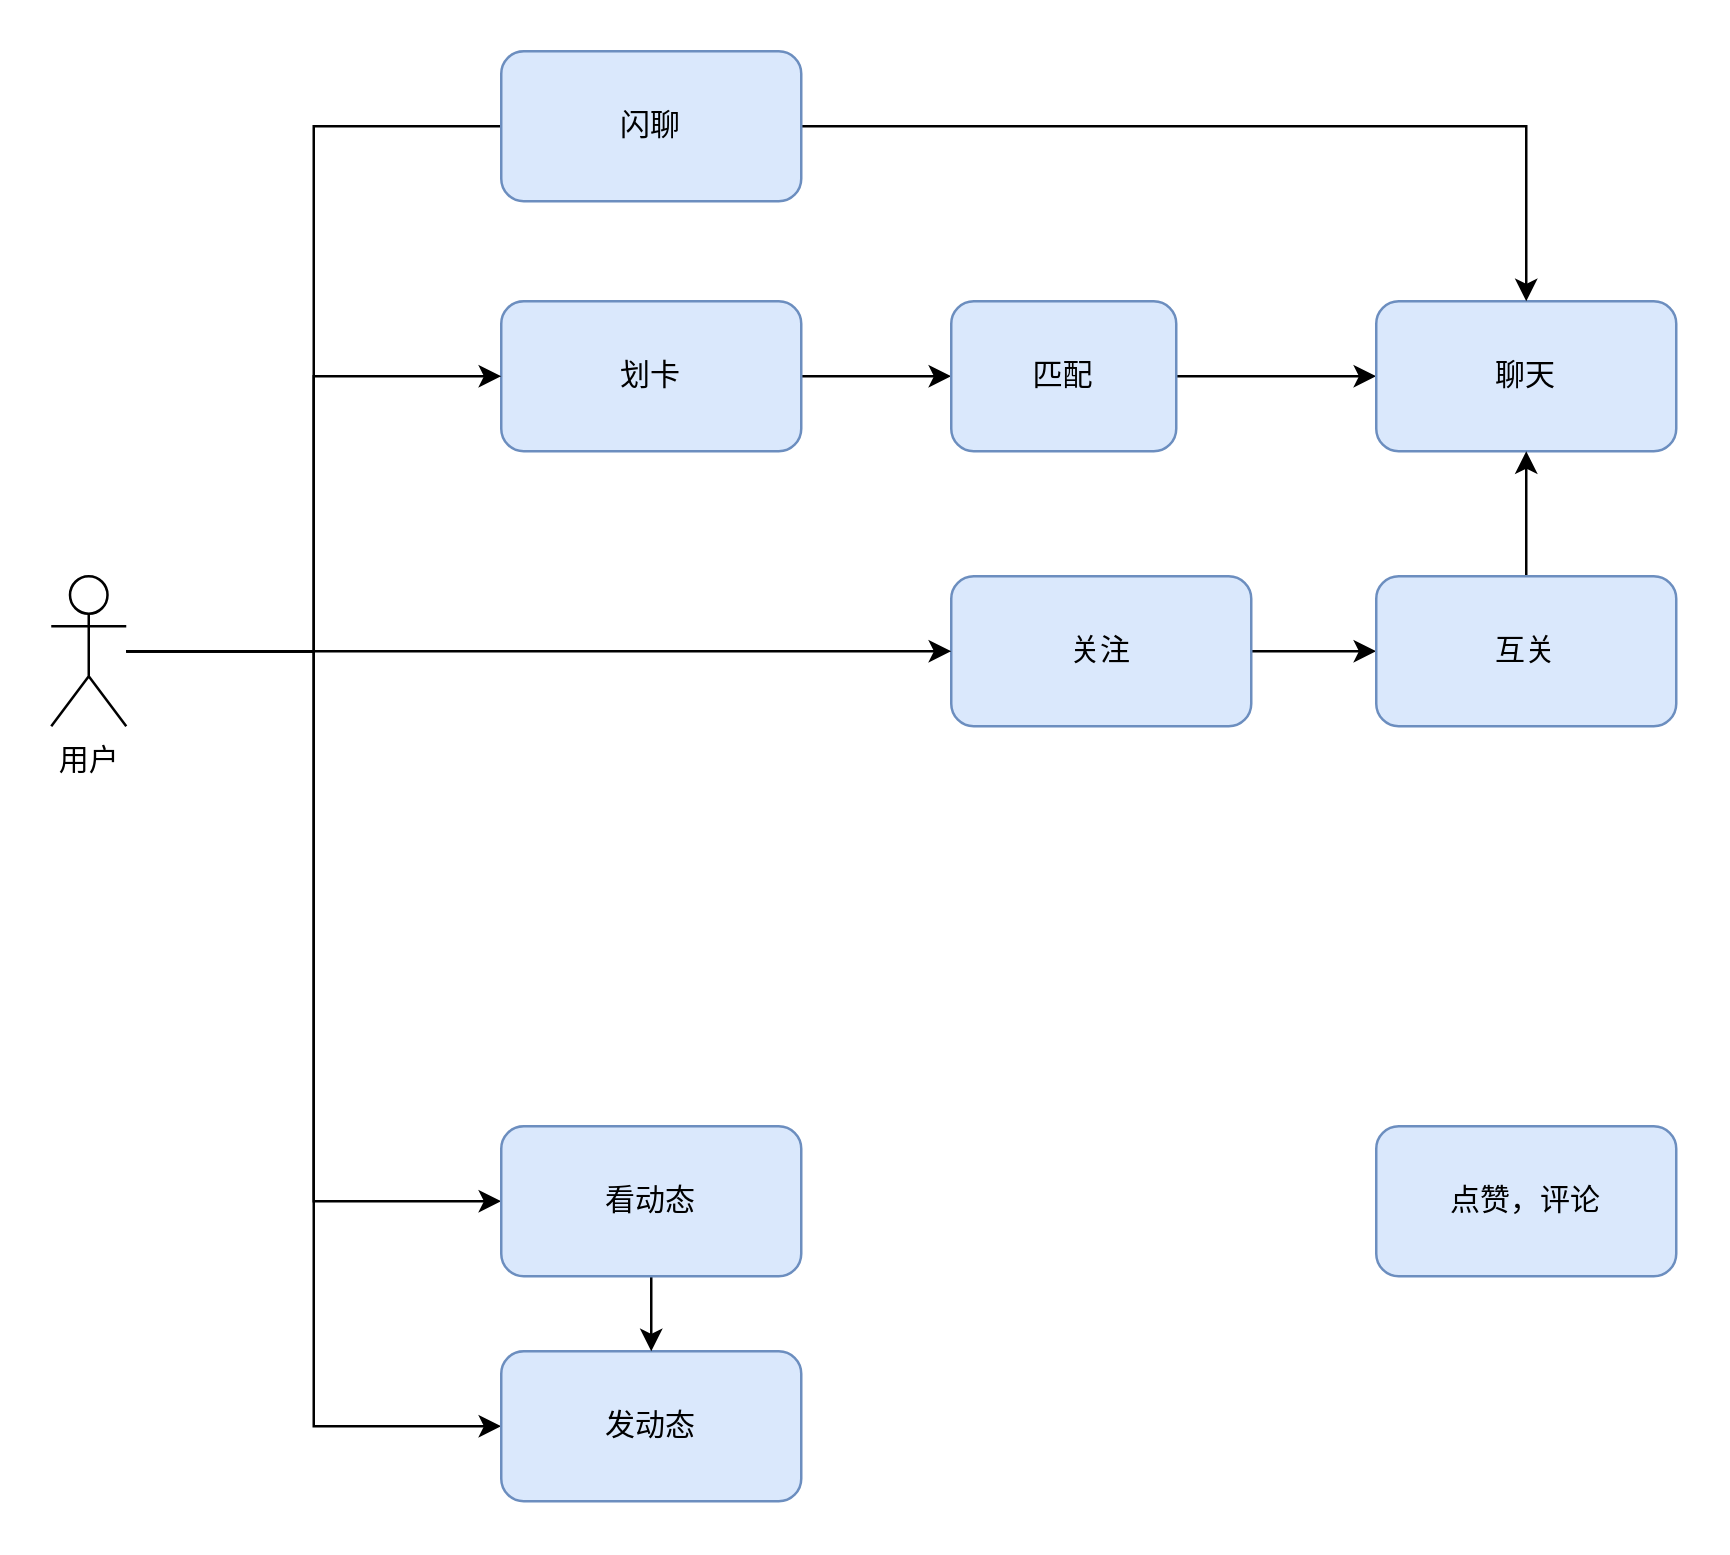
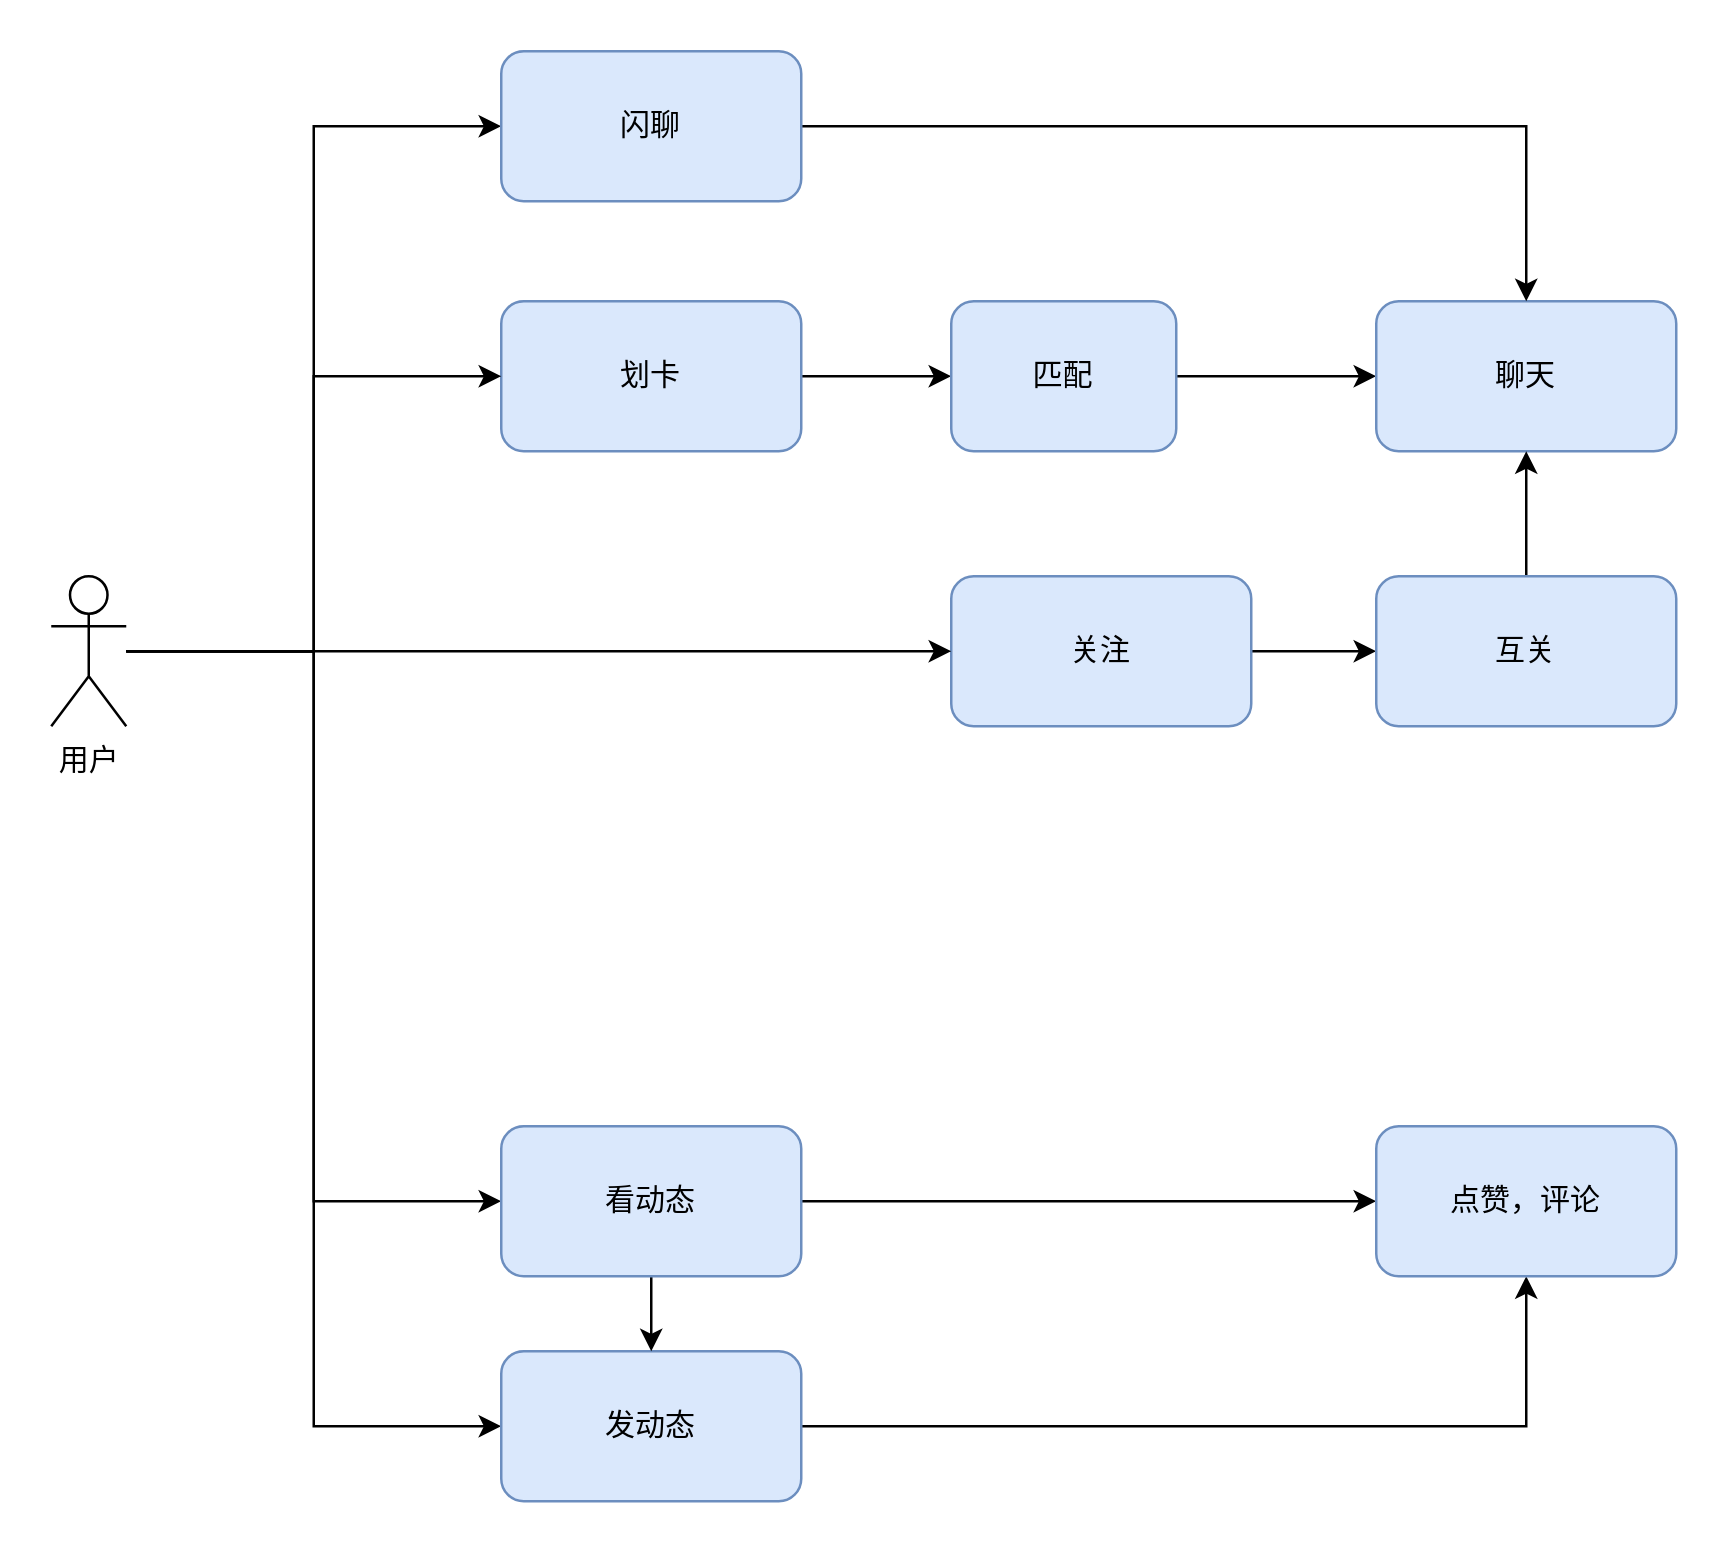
(490, 126) -> (483, 126)
none -> (1080, 1201)
none -> (1230, 1426)
